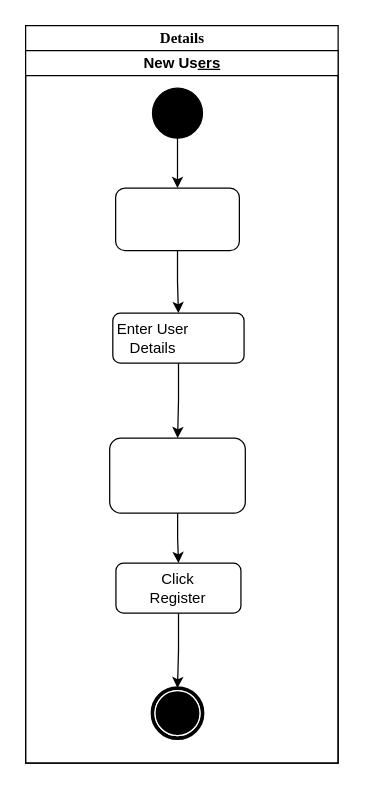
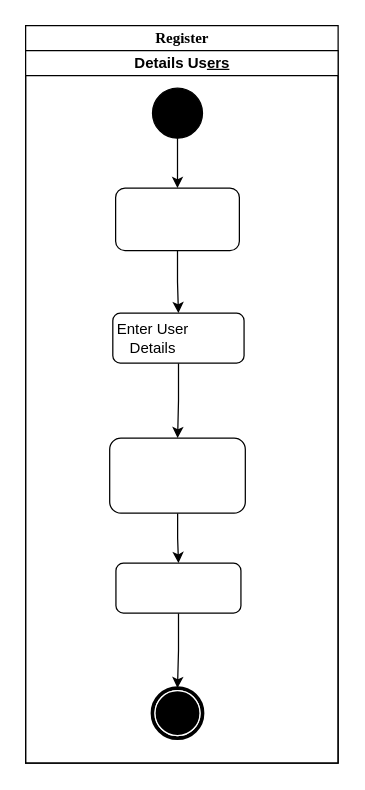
(183, 38) -> (183, 38)
(183, 63) -> (183, 63)
(178, 588) -> none
